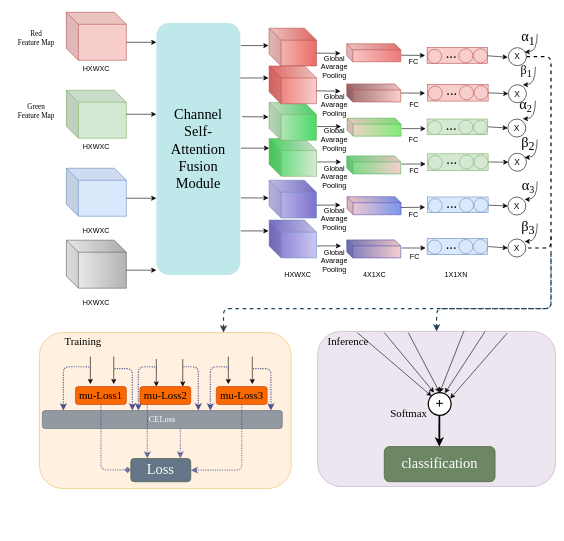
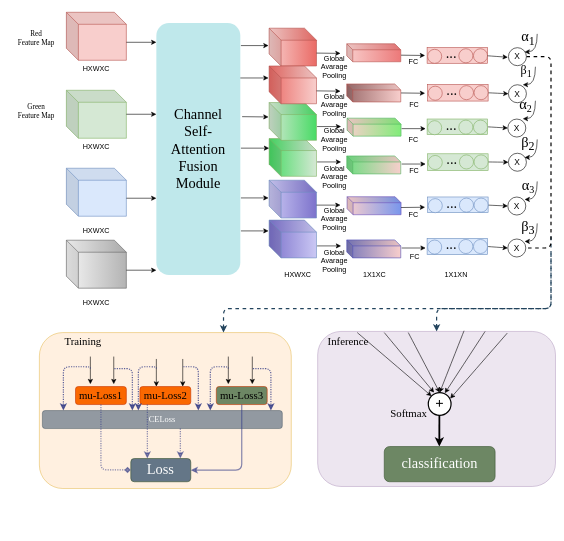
(375, 275) -> (375, 275)
(242, 396) -> (242, 396)
(239, 470) -> (239, 470)
